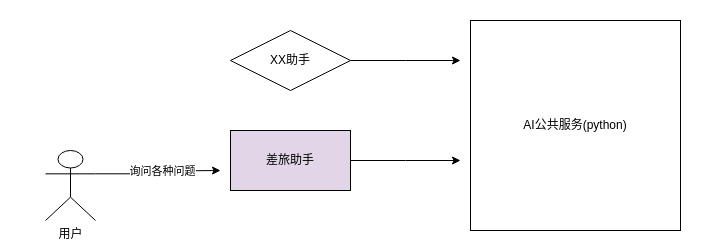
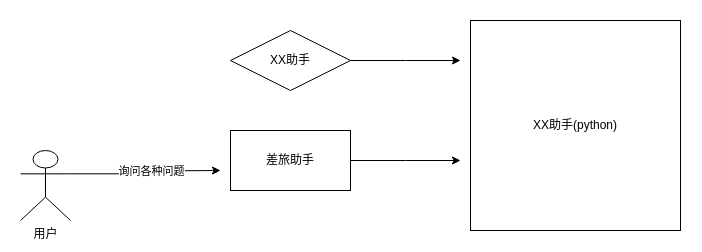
(576, 126) -> (576, 126)
(291, 161) -> (291, 161)
(71, 186) -> (46, 186)
